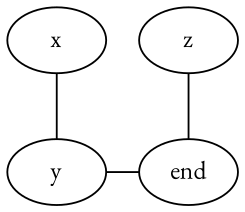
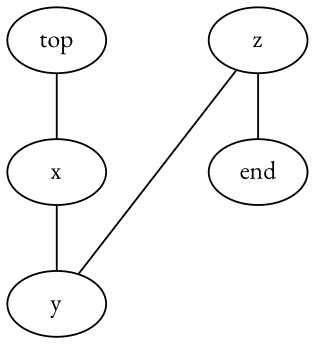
none -> (57, 40)
(123, 172) -> (157, 172)
